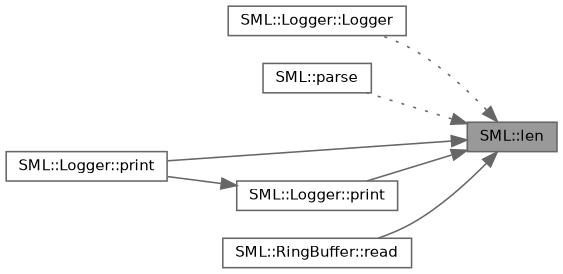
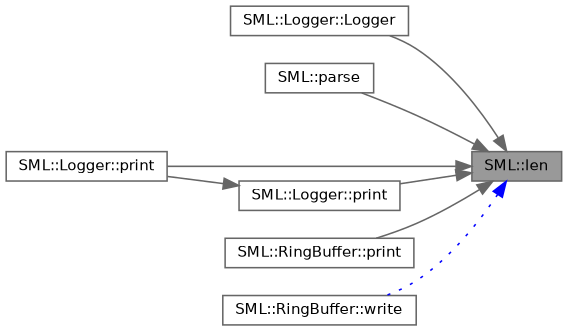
(438, 67) -> (451, 78)
(409, 106) -> (419, 117)
(317, 253) -> (320, 253)
none -> (320, 310)
